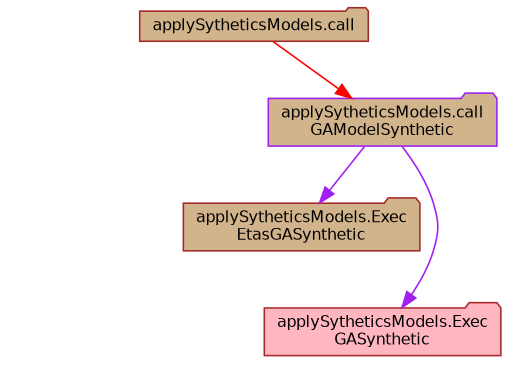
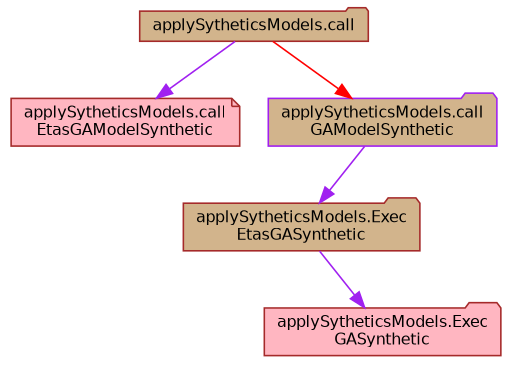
none -> (125, 122)
(437, 219) -> (337, 273)
